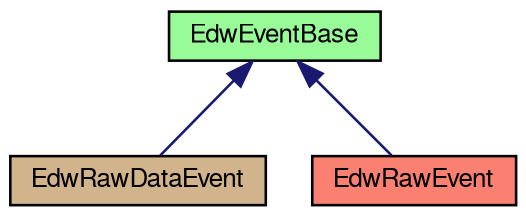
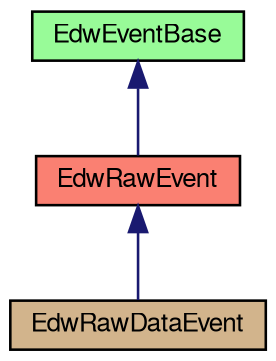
(197, 118) -> (138, 266)
